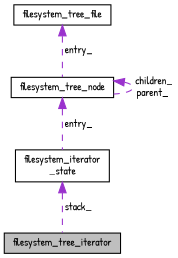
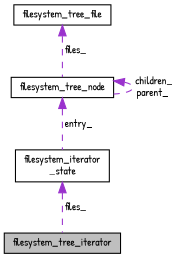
(78, 51) -> (75, 51)
(77, 207) -> (75, 207)
